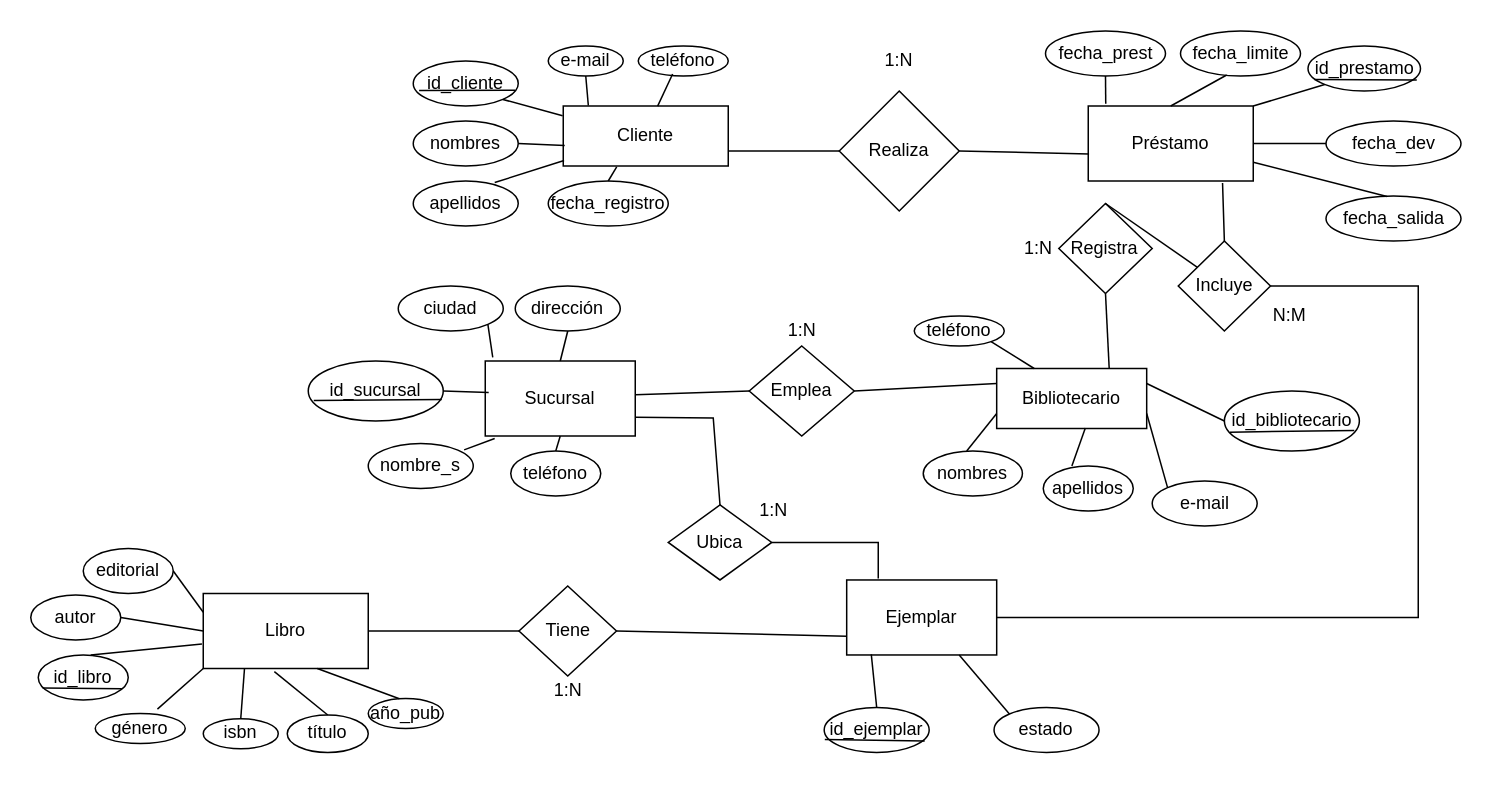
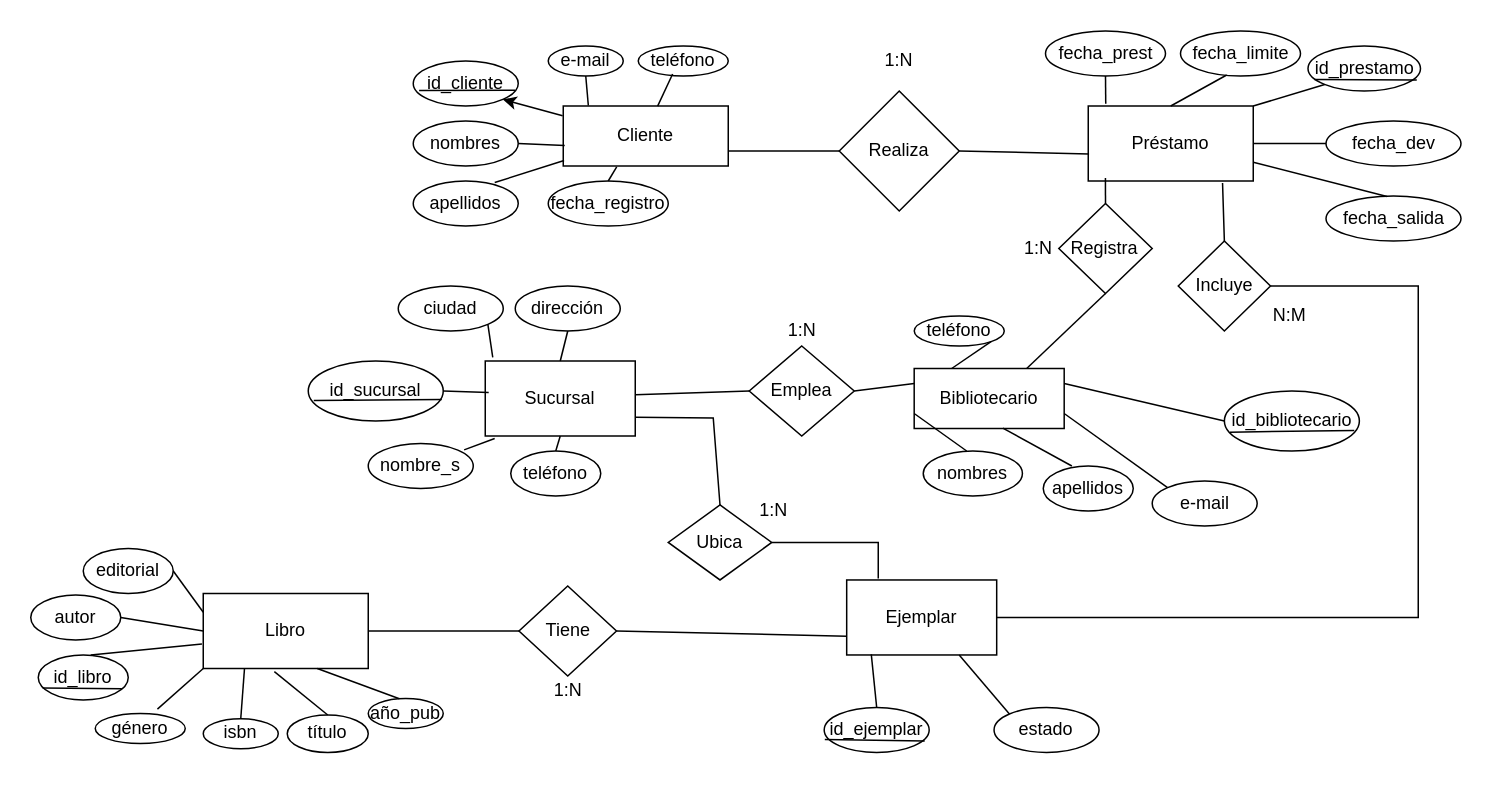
(509, 101) -> (514, 102)
(1151, 235) -> (1105, 191)
(1072, 398) -> (989, 398)
